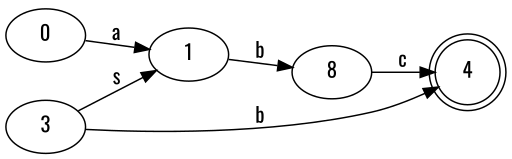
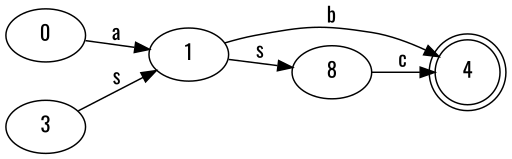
(260, 52) -> (260, 52)
(258, 128) -> (326, 27)
